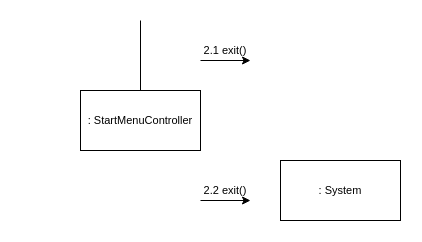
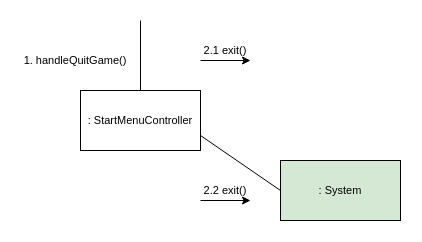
none -> (76, 61)
none -> (240, 163)
(341, 191) -> (341, 191)
